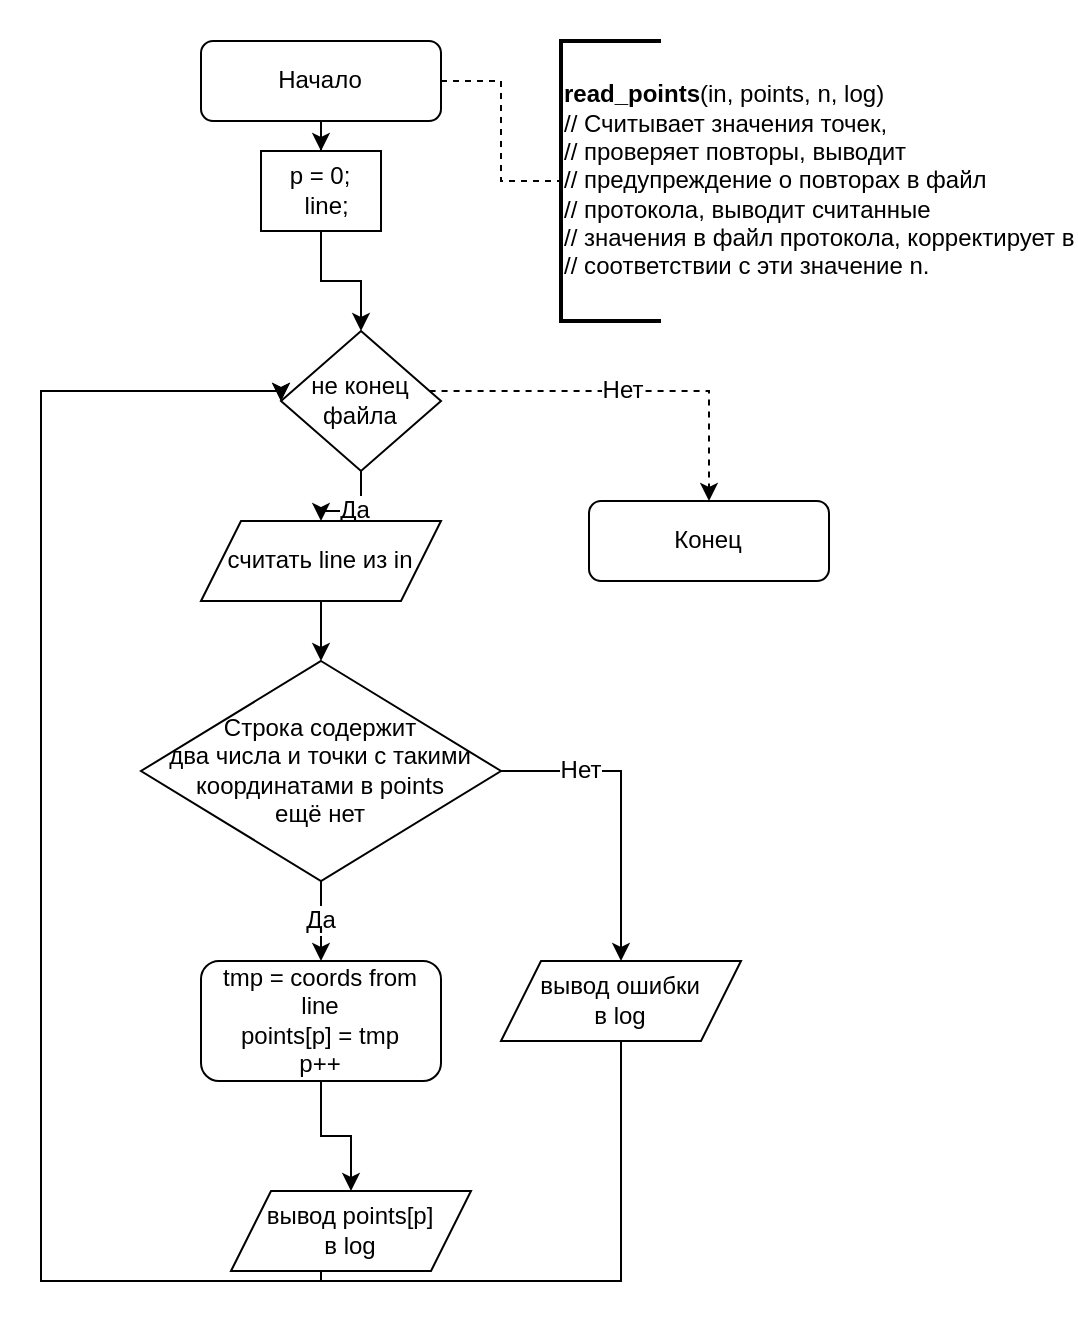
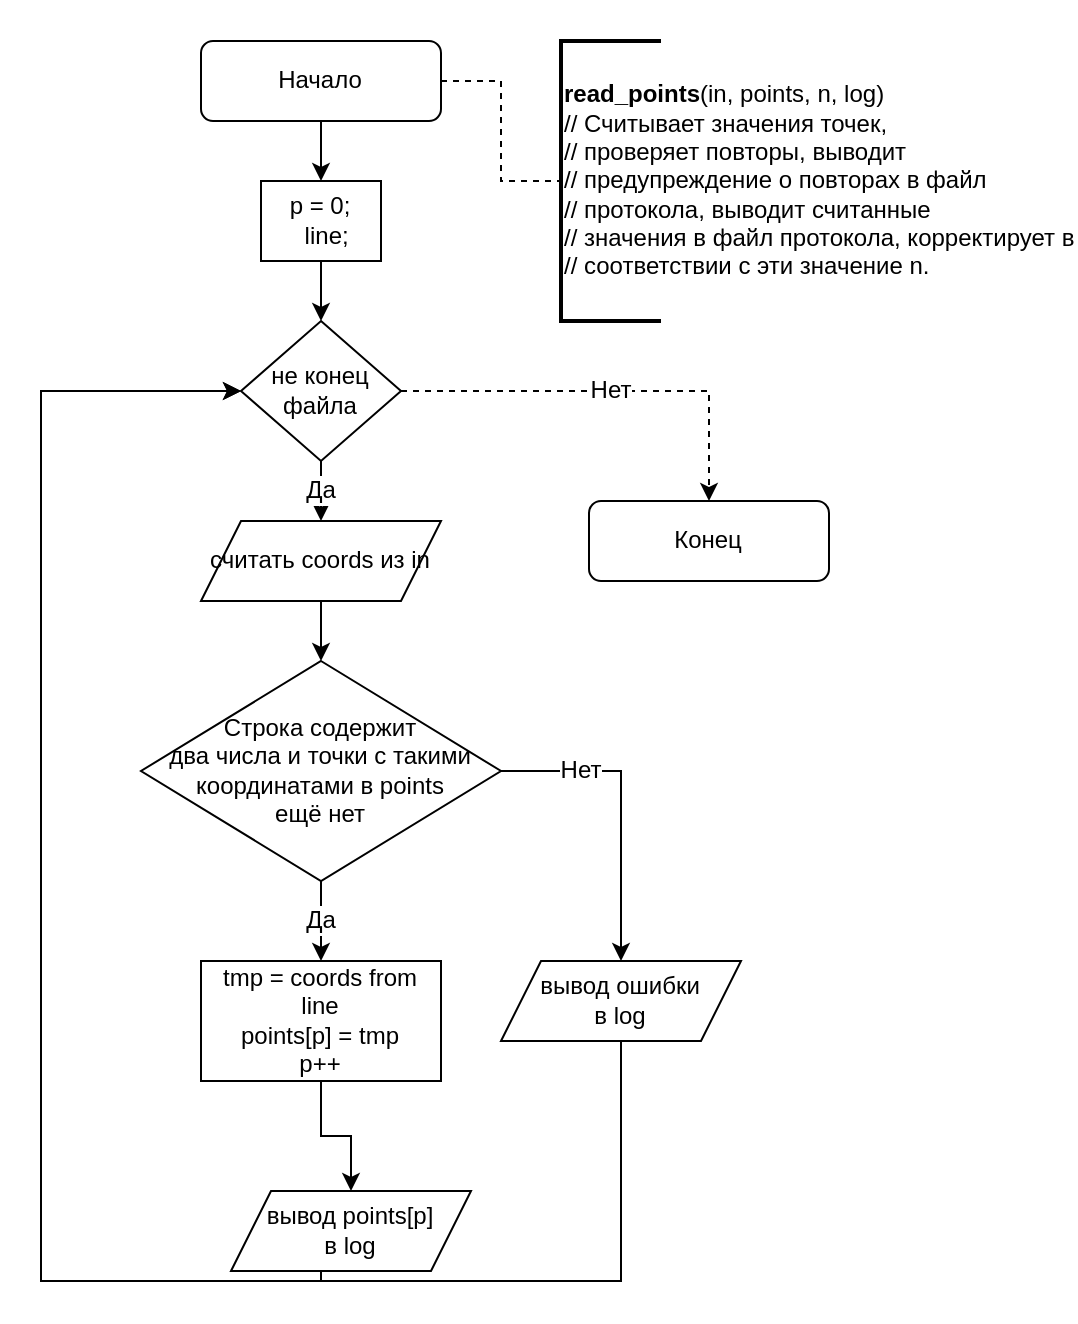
(321, 191) -> (321, 221)
(361, 401) -> (321, 391)
(321, 561) -> (321, 561)
(321, 1021) -> (321, 1021)
